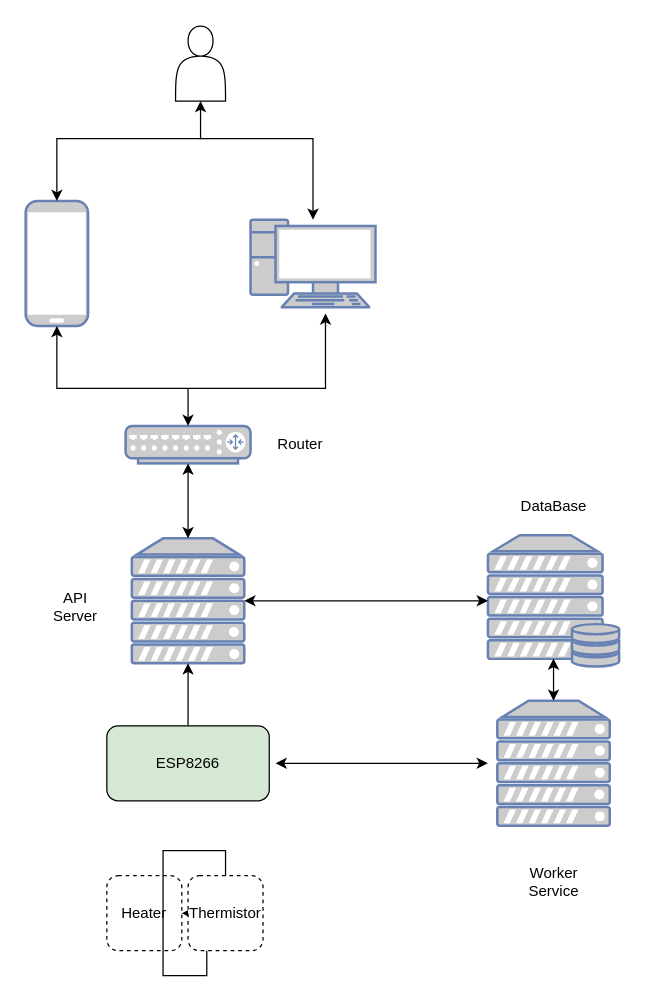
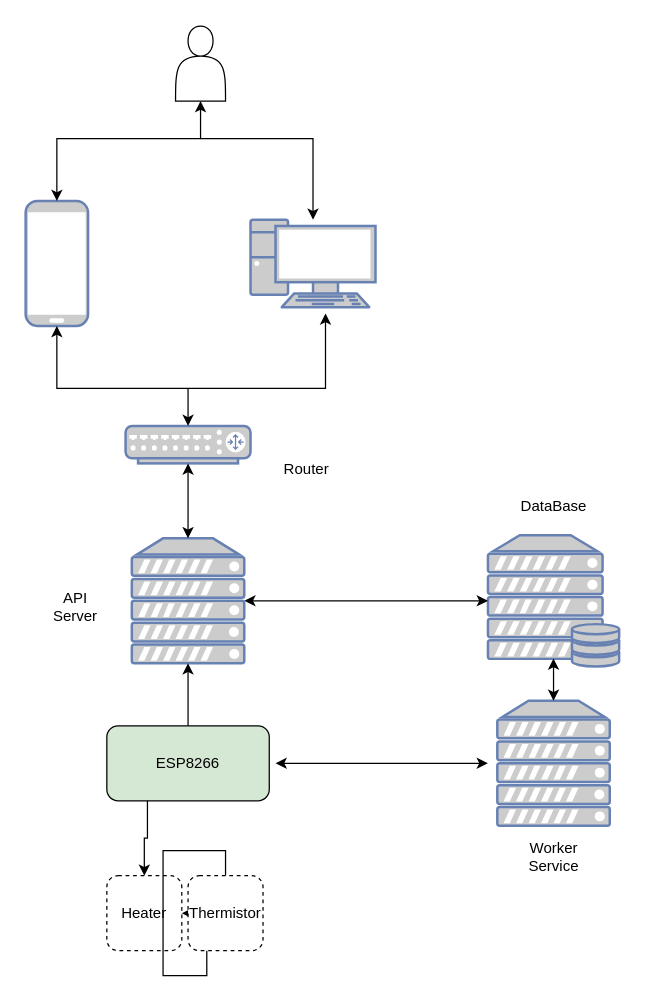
(301, 444) -> (307, 469)
none -> (148, 835)
(554, 882) -> (554, 857)
